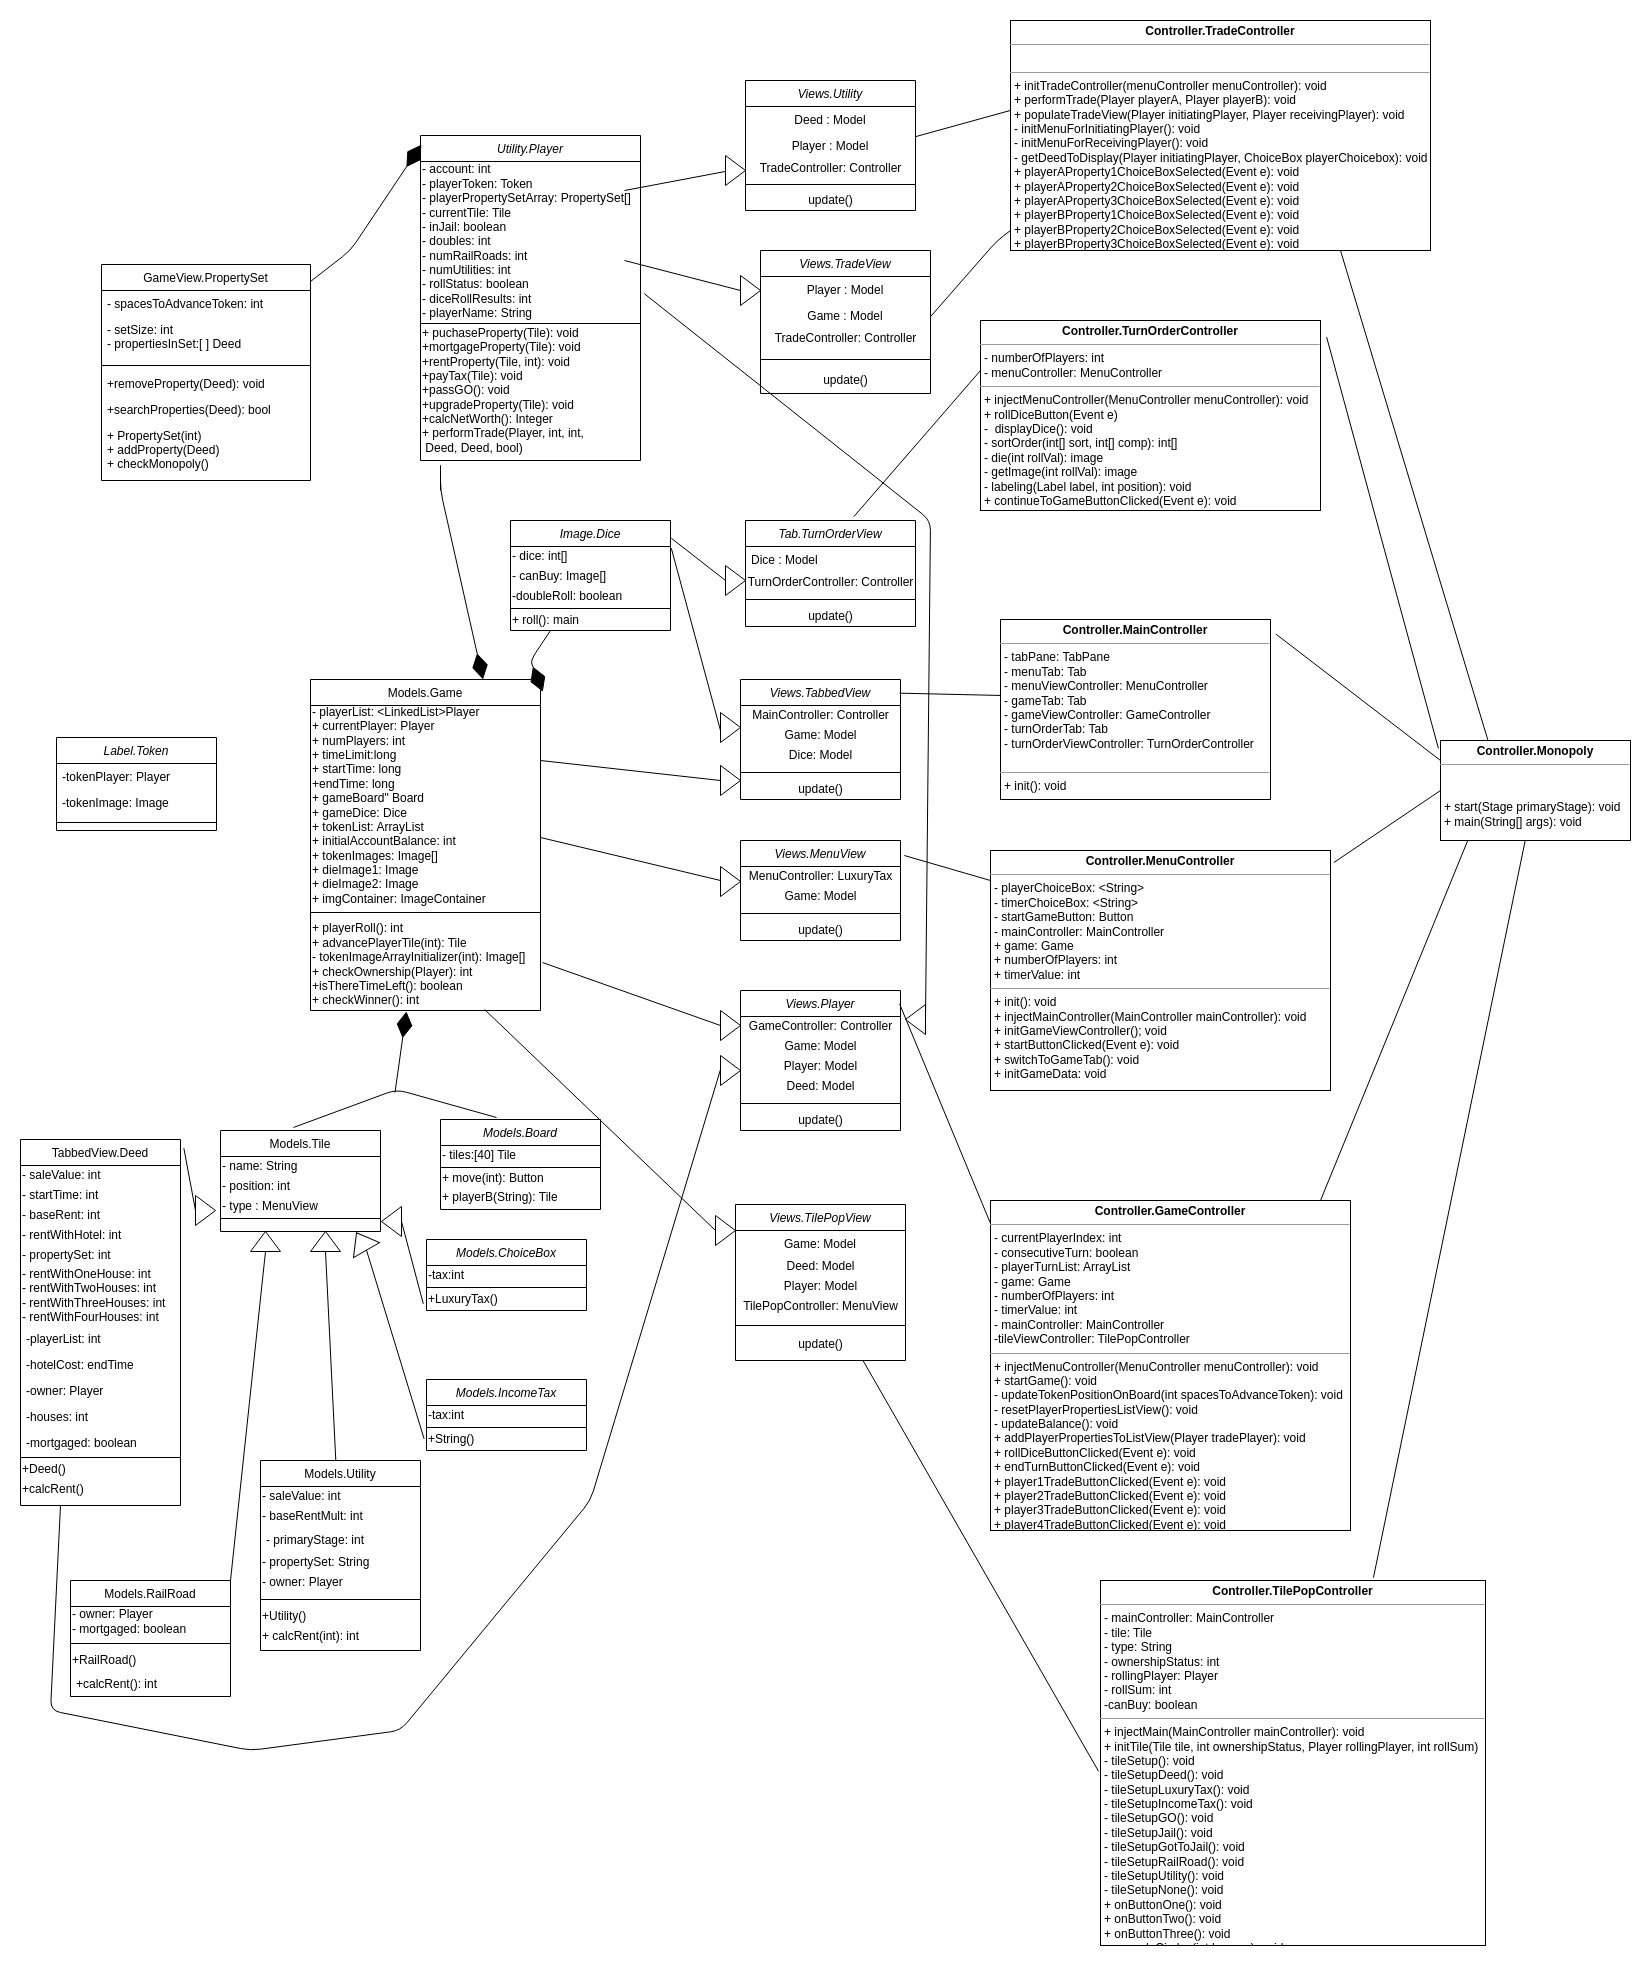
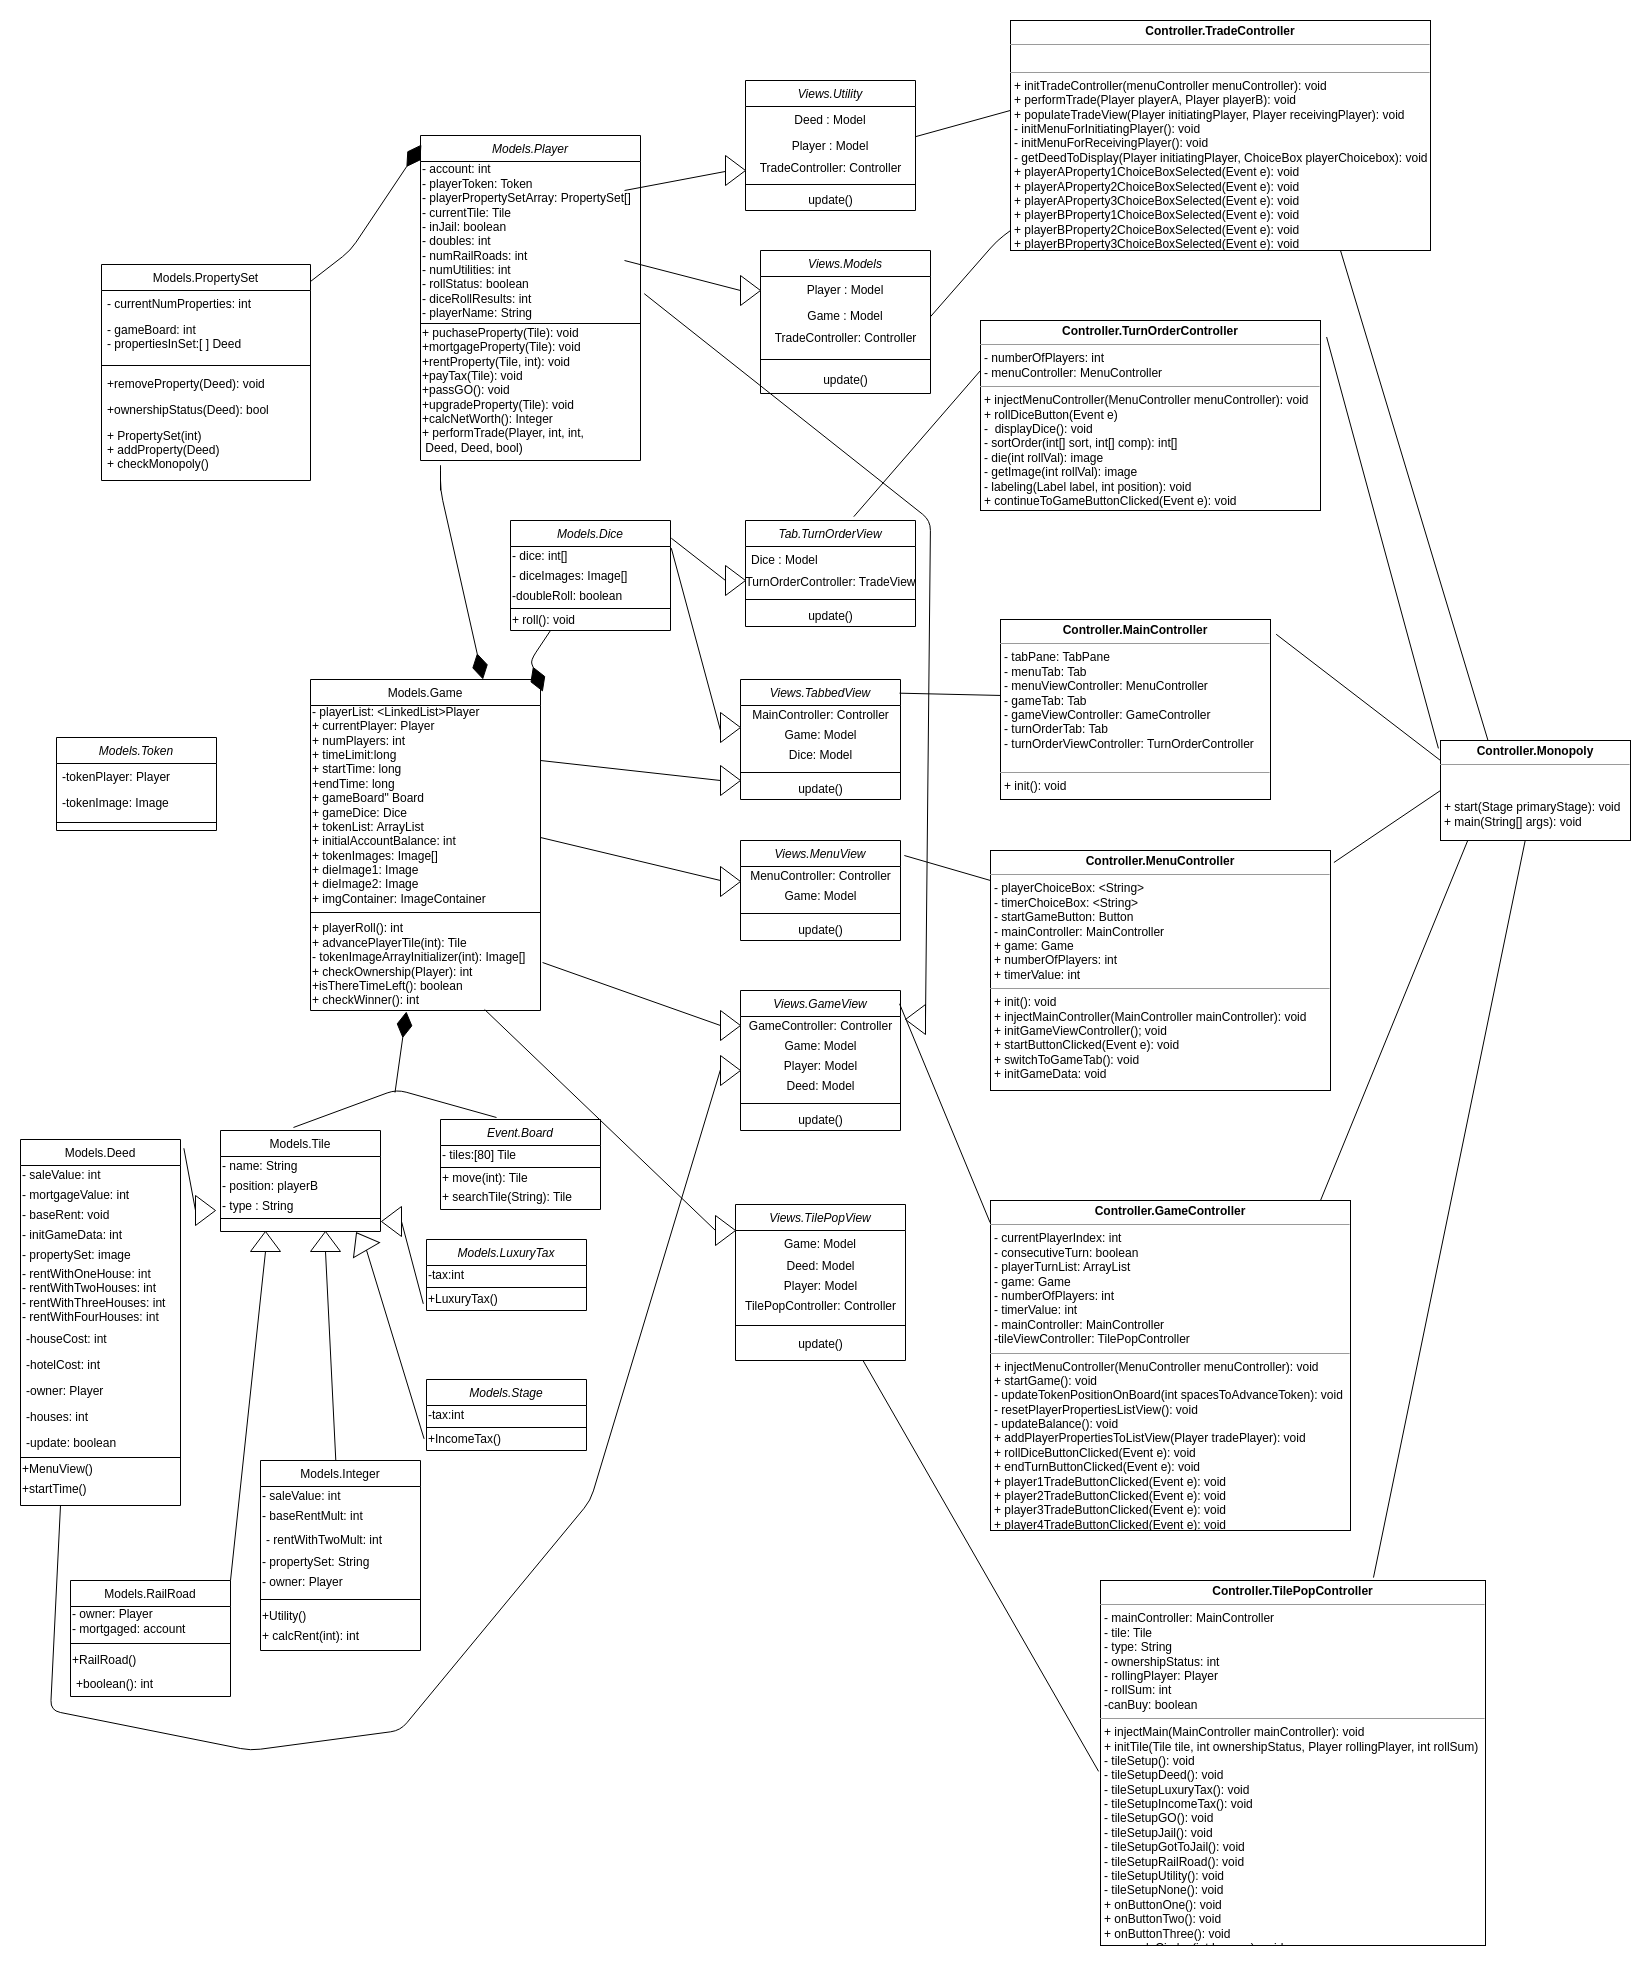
(530, 149) -> (530, 149)
(845, 264) -> (845, 264)
(206, 278) -> (206, 278)
(191, 304) -> (190, 304)
(146, 330) -> (155, 330)
(198, 410) -> (195, 410)
(590, 534) -> (590, 534)
(565, 577) -> (577, 577)
(831, 583) -> (831, 583)
(550, 621) -> (550, 621)
(136, 751) -> (136, 751)
(821, 877) -> (821, 877)
(820, 1004) -> (820, 1004)
(520, 1133) -> (520, 1133)
(100, 1153) -> (100, 1153)
(489, 1156) -> (489, 1156)
(500, 1179) -> (490, 1179)
(264, 1187) -> (277, 1187)
(68, 1196) -> (82, 1196)
(509, 1198) -> (517, 1198)
(272, 1207) -> (265, 1207)
(67, 1216) -> (70, 1216)
(80, 1236) -> (77, 1236)
(506, 1253) -> (506, 1253)
(77, 1256) -> (83, 1256)
(821, 1307) -> (821, 1307)
(72, 1339) -> (72, 1339)
(84, 1365) -> (70, 1365)
(506, 1393) -> (506, 1393)
(457, 1440) -> (469, 1440)
(85, 1443) -> (75, 1443)
(46, 1470) -> (58, 1470)
(340, 1474) -> (340, 1474)
(58, 1490) -> (61, 1490)
(322, 1540) -> (331, 1540)
(133, 1622) -> (135, 1622)
(124, 1684) -> (120, 1684)
